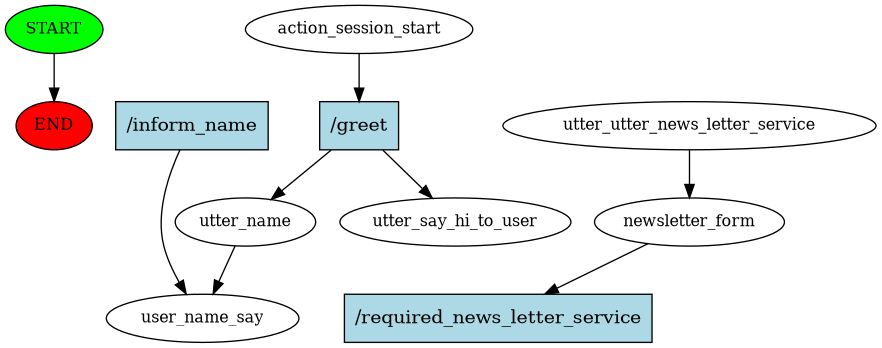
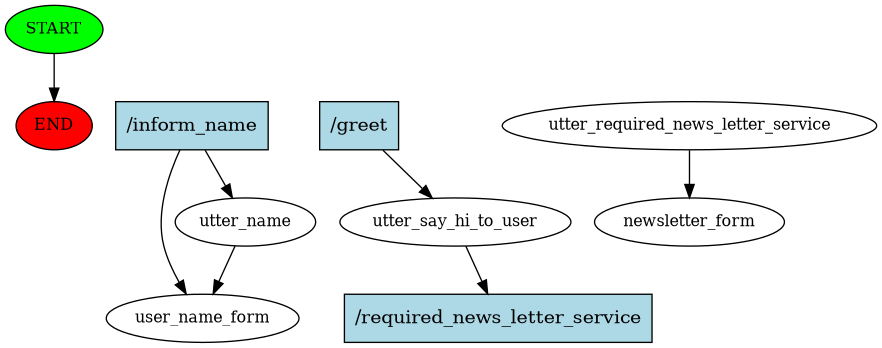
(359, 29) -> none
(689, 126) -> (689, 126)
(306, 170) -> (215, 168)
(602, 266) -> (474, 264)
(203, 318) -> (203, 318)
